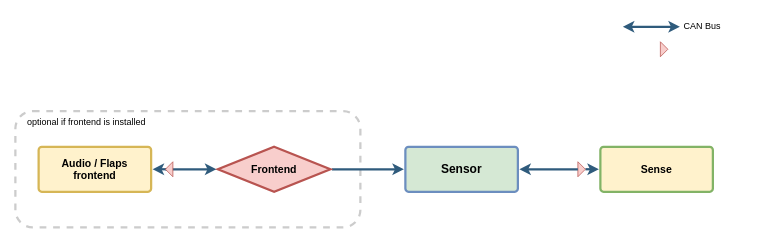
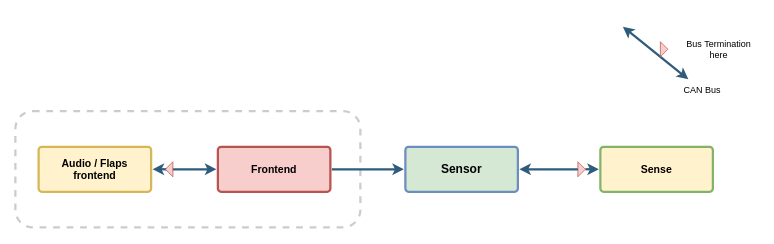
(702, 27) -> (702, 90)
none -> (719, 49)
(87, 122) -> none
(274, 169) -> (274, 169)
